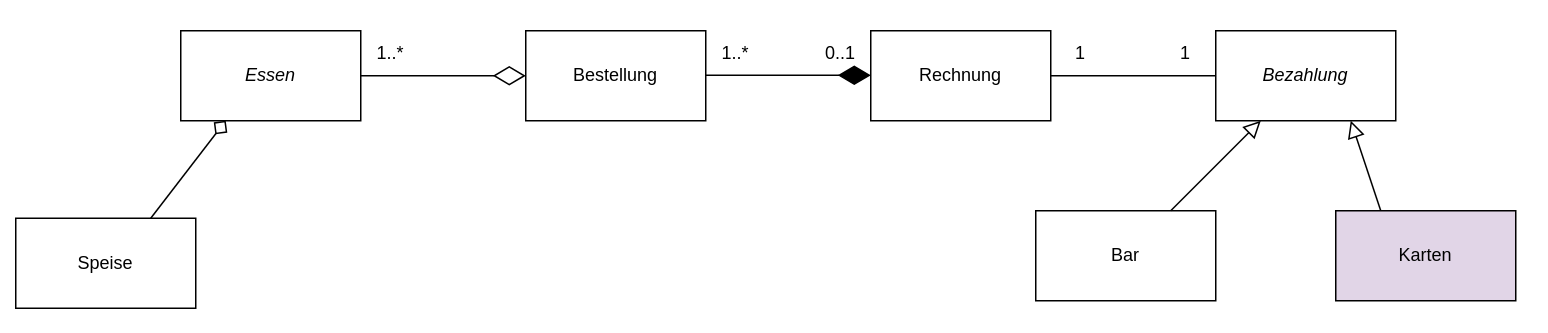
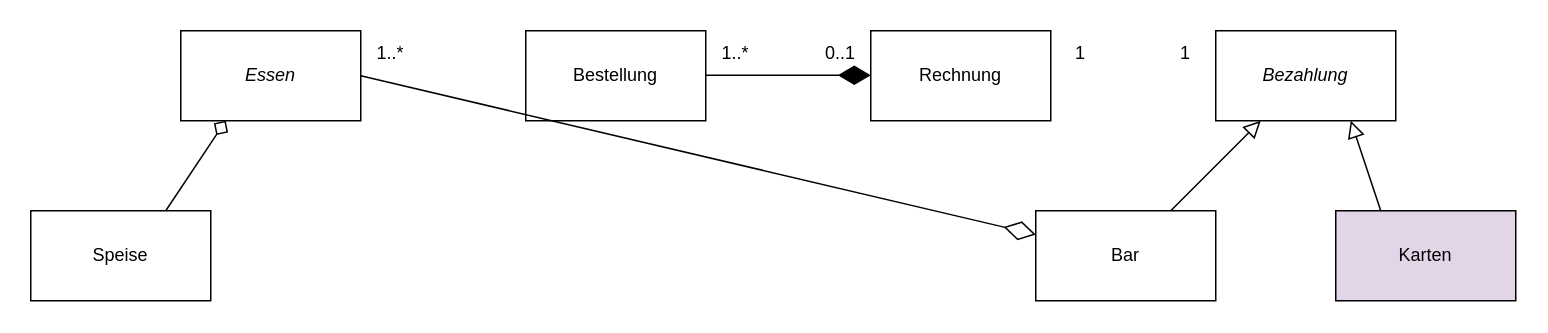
(427, 76) -> (682, 151)
(1133, 76) -> none
(106, 263) -> (121, 256)
